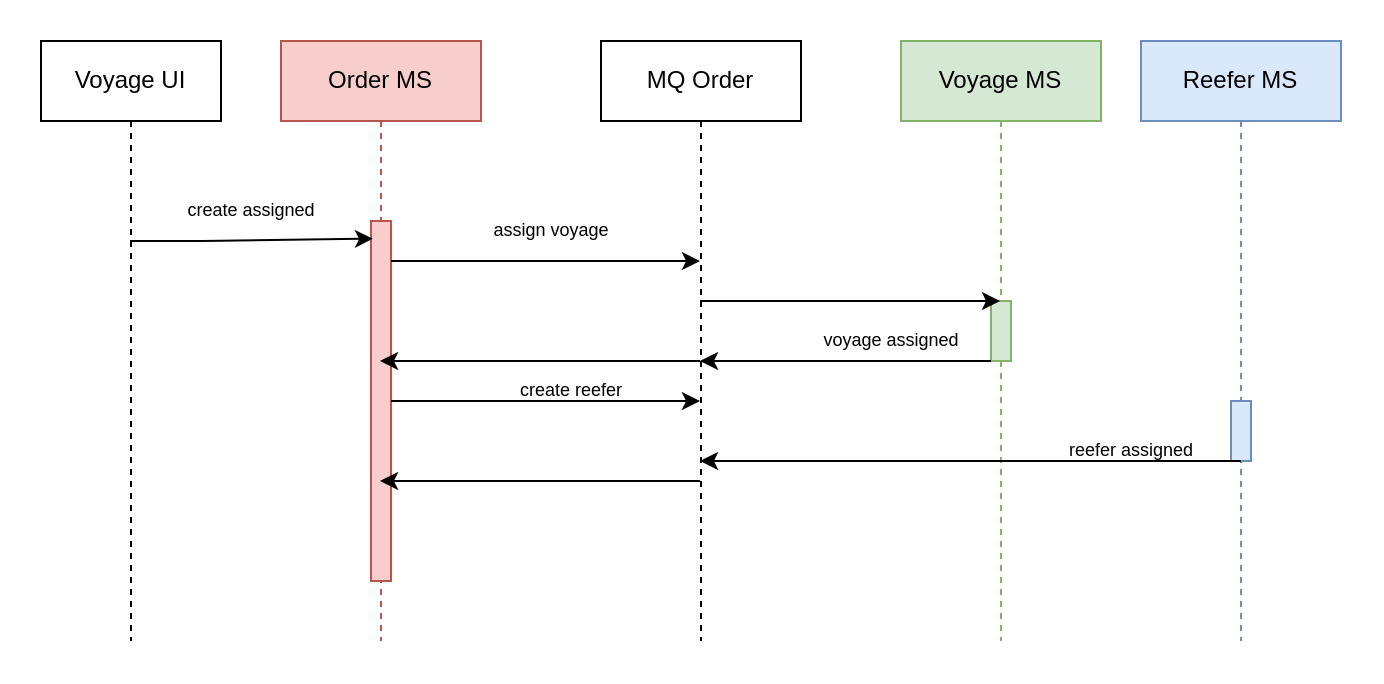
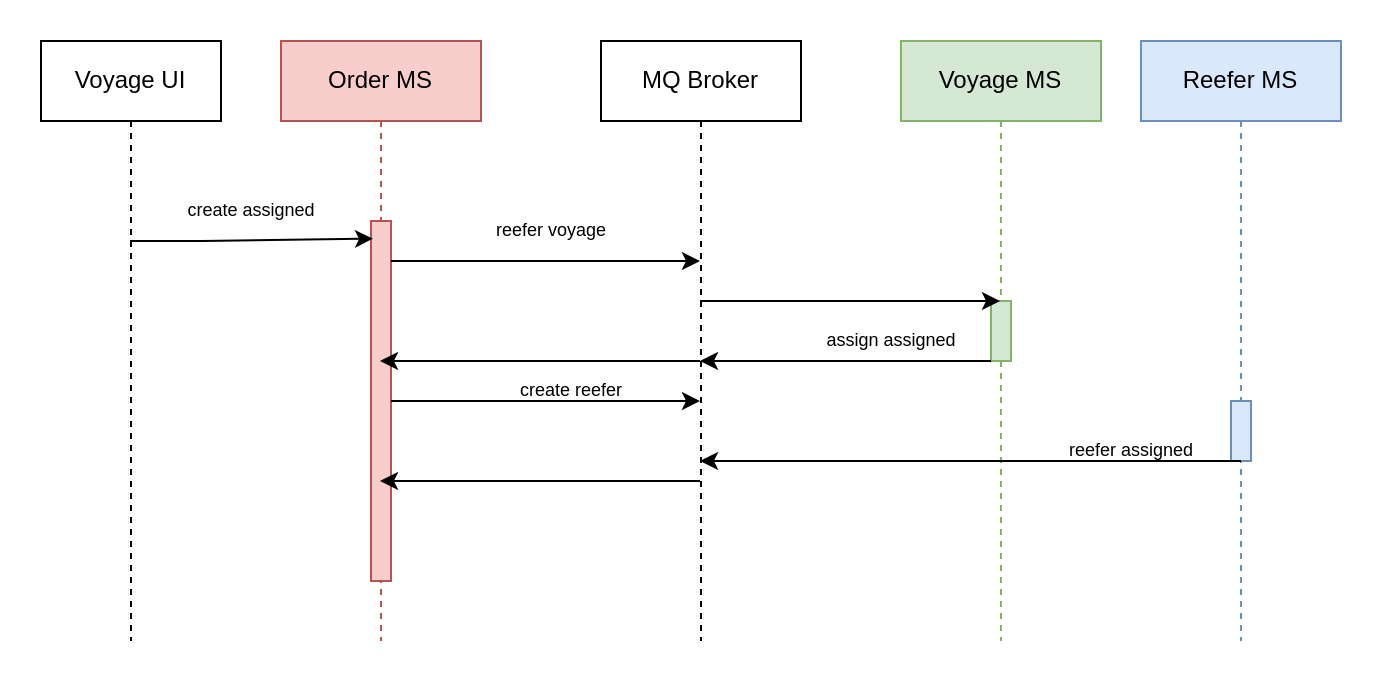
(701, 81) -> (701, 81)
(552, 231) -> (552, 231)
(892, 341) -> (892, 341)
